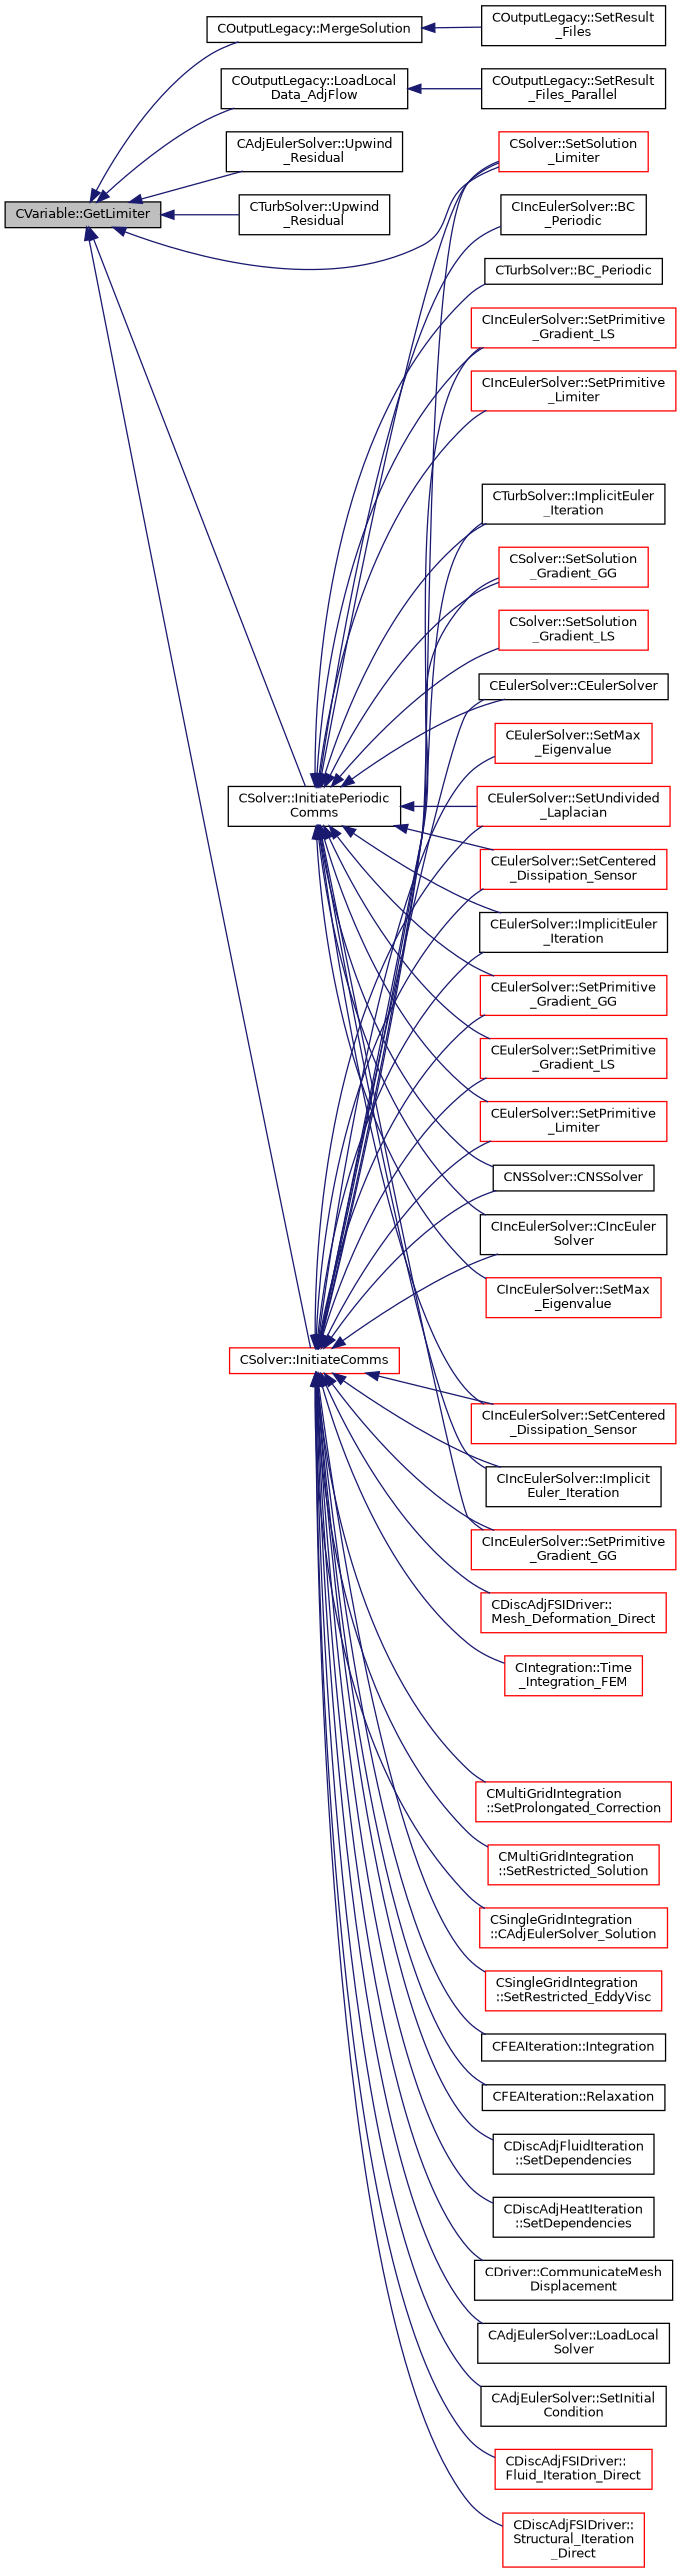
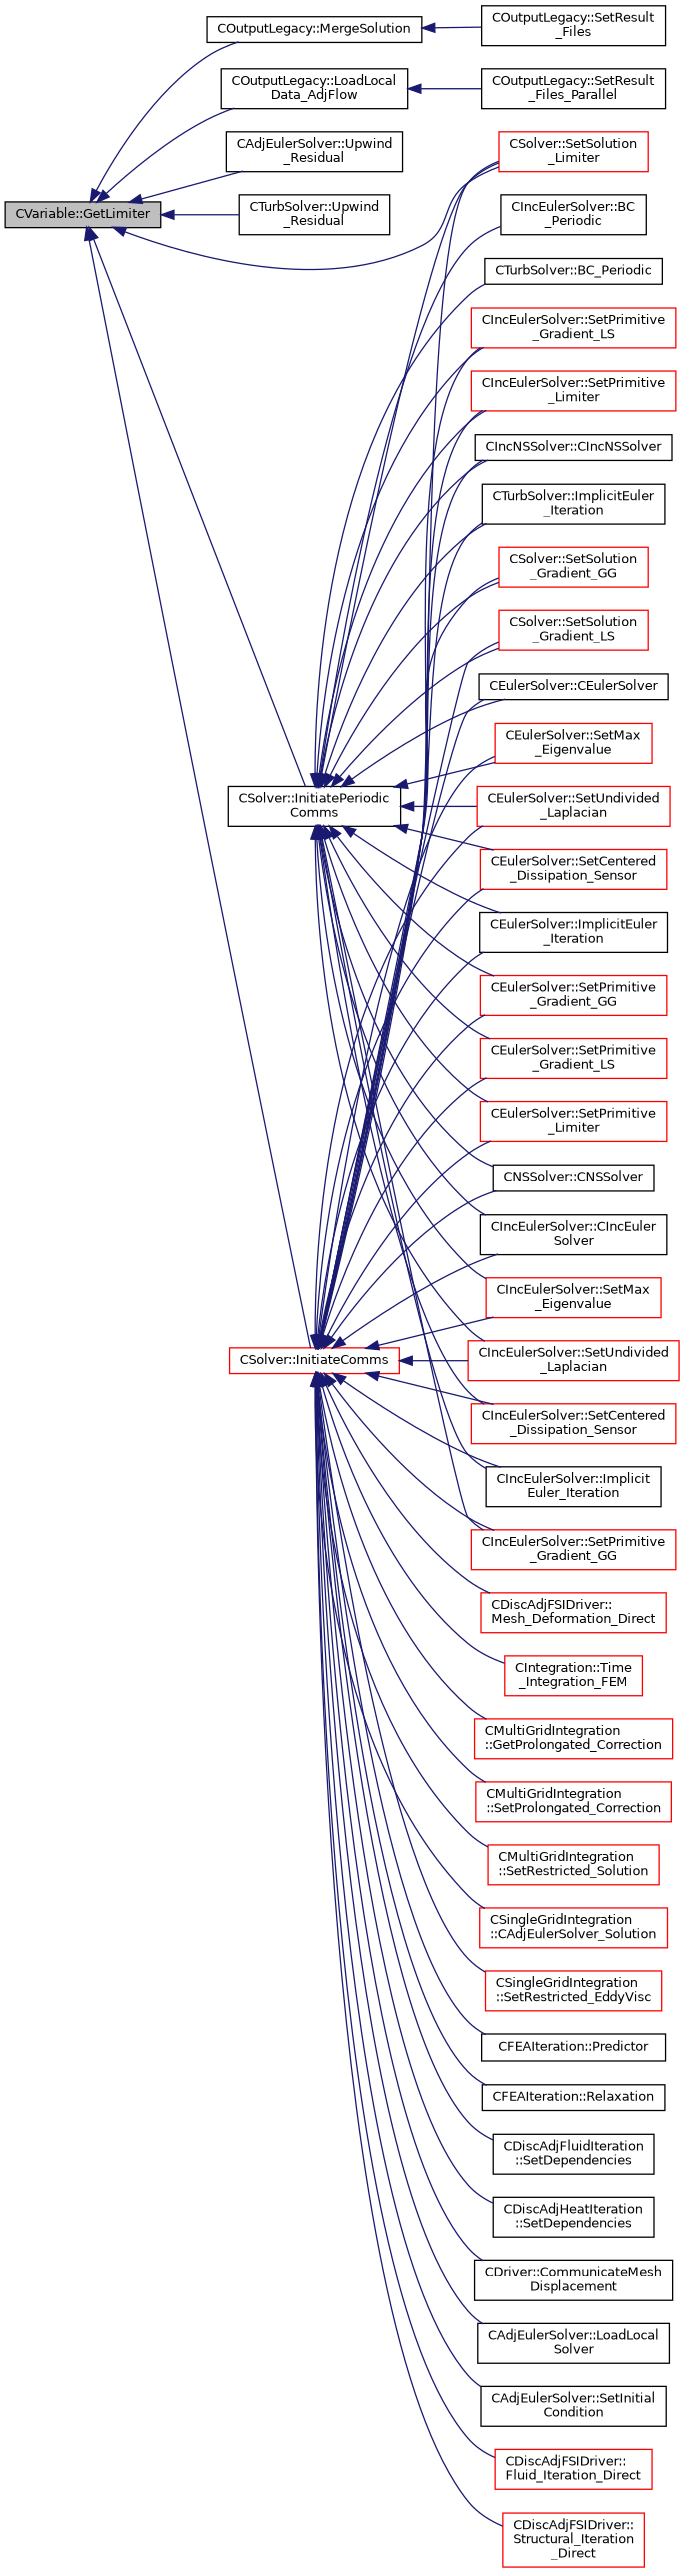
none -> (574, 448)
none -> (455, 772)
none -> (416, 871)
none -> (395, 980)
none -> (442, 1330)
none -> (574, 1361)
none -> (574, 1739)
(574, 2047) -> (574, 2047)
